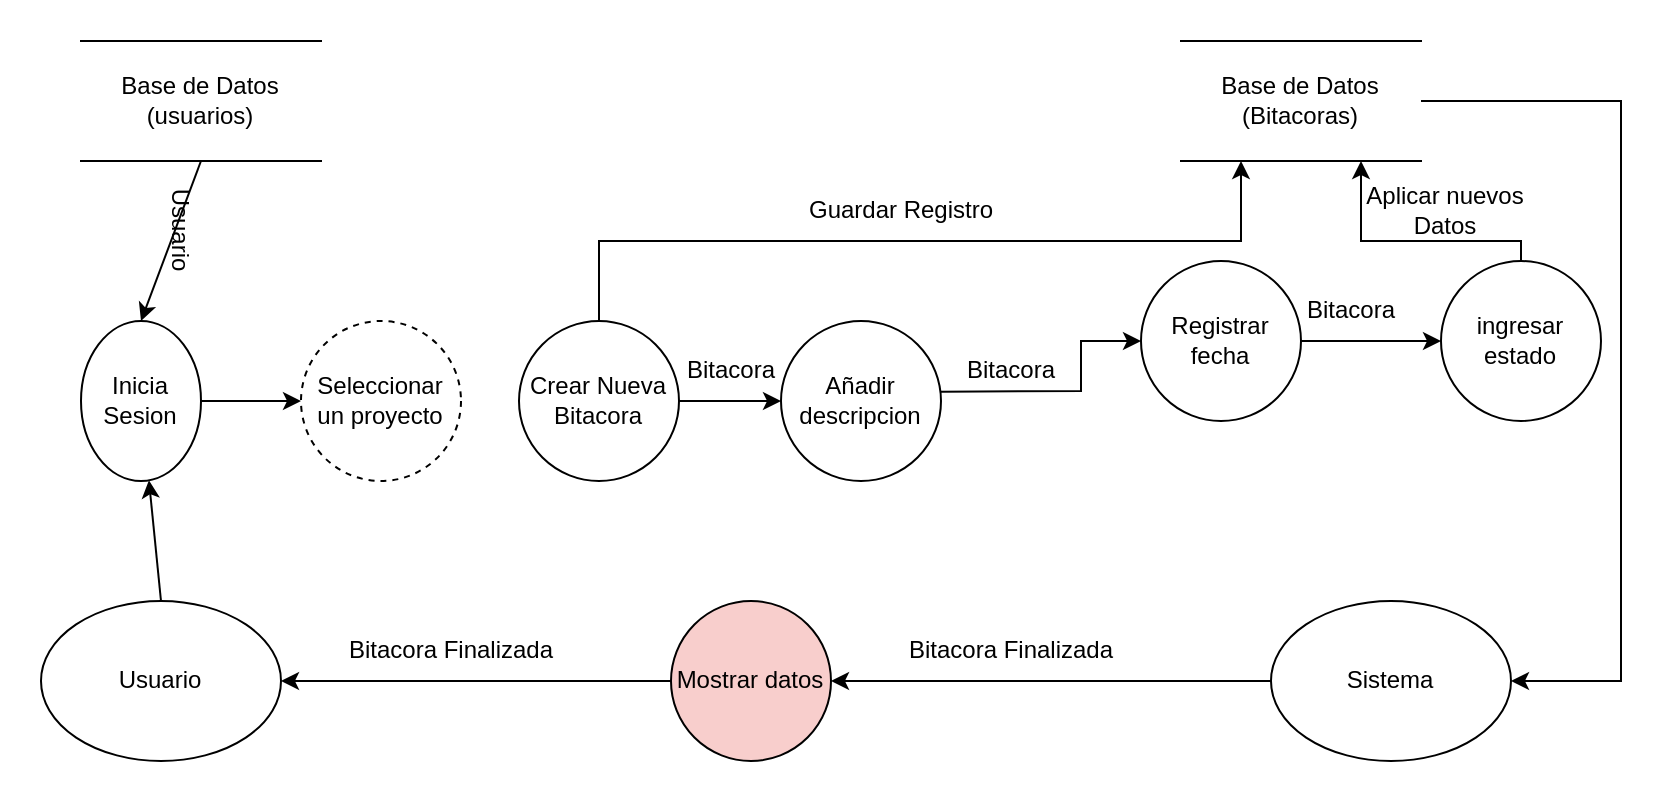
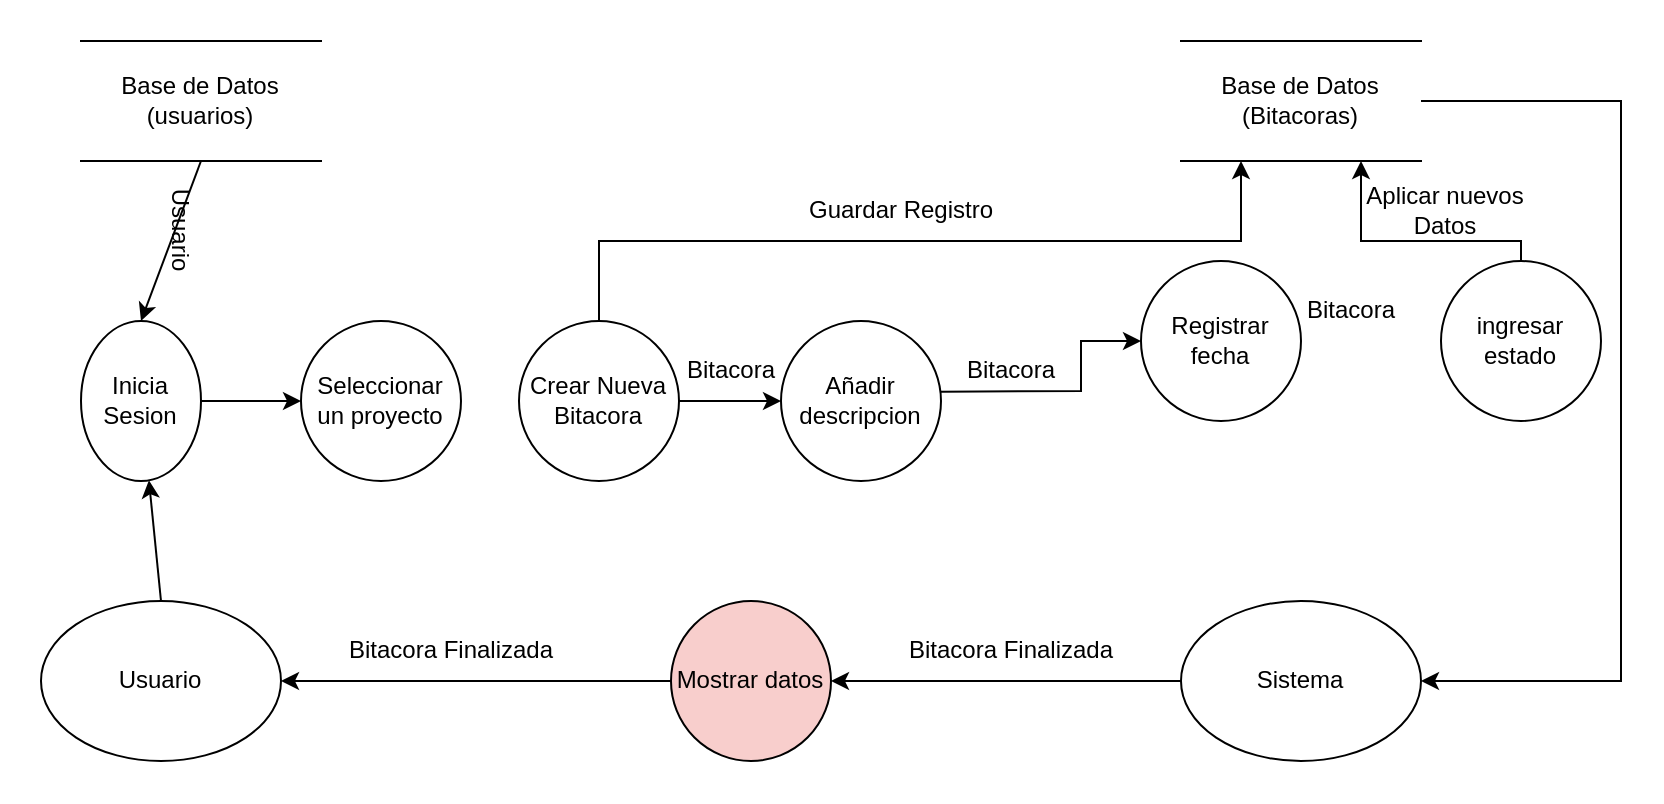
(1364, 341) -> none
(381, 401) -> (381, 401)
(1391, 681) -> (1301, 681)
